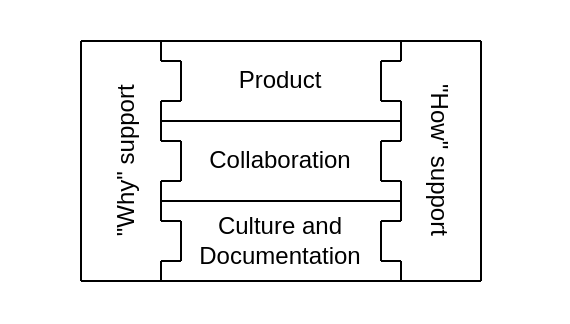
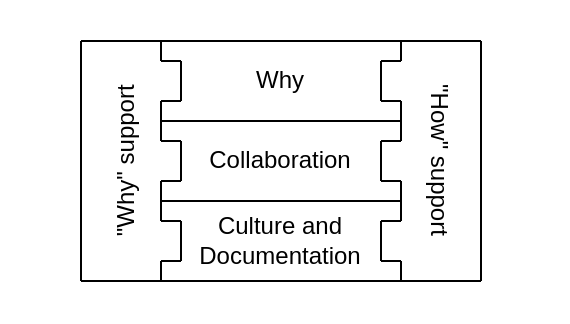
(281, 81) -> (281, 81)
